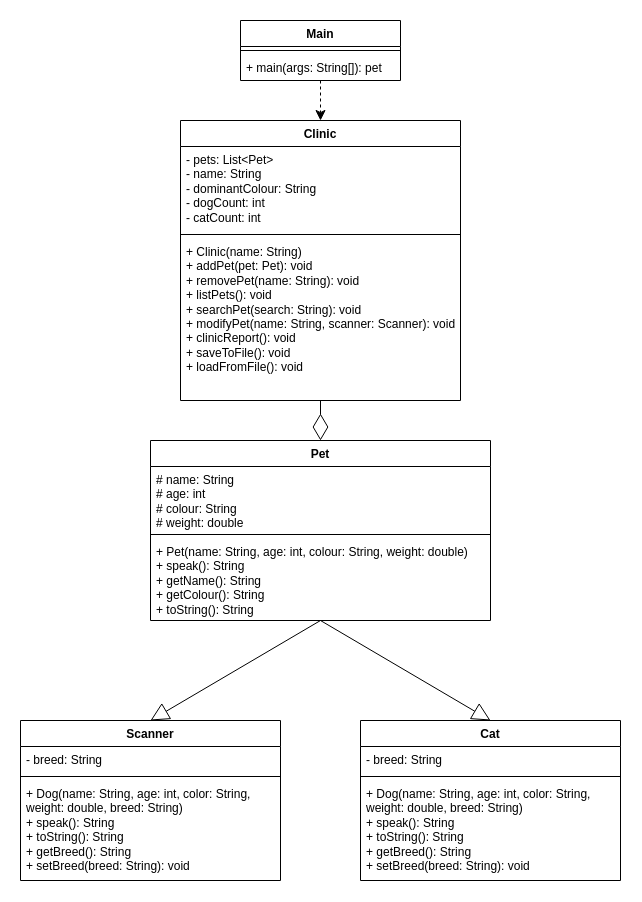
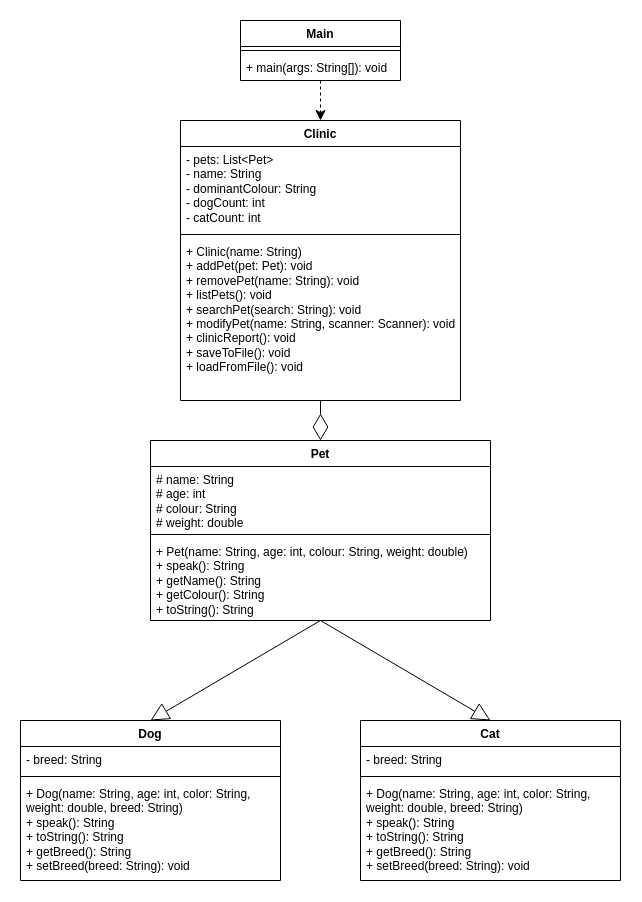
(322, 76) -> (322, 76)
(151, 735) -> (151, 735)
